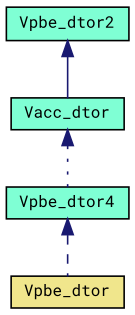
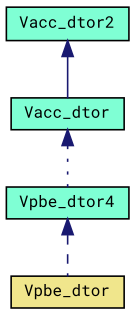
(68, 24) -> (68, 24)
